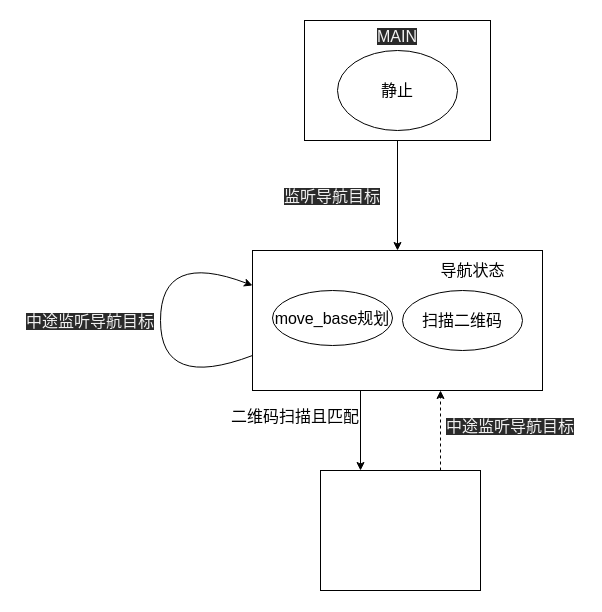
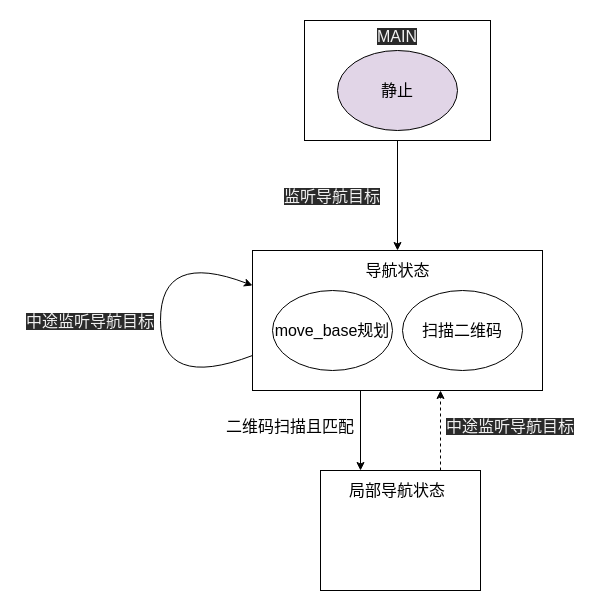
(398, 91) -> (398, 91)
(473, 271) -> (398, 271)
(333, 318) -> (333, 331)
(463, 321) -> (463, 331)
(296, 416) -> (291, 426)
none -> (398, 491)
